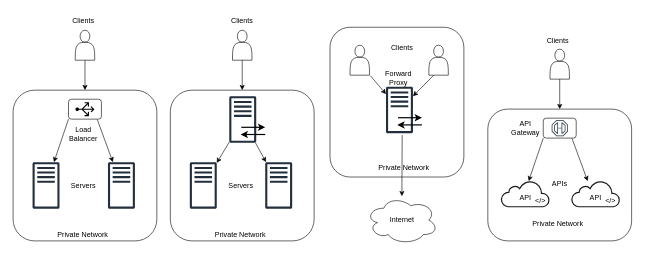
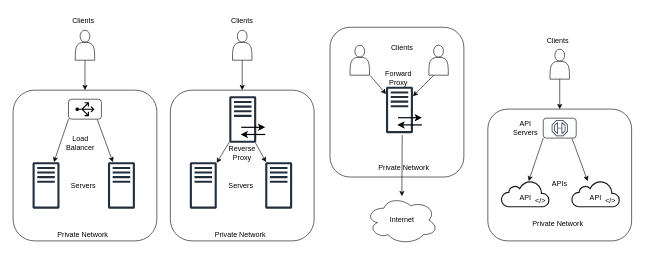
(526, 129) -> (526, 129)
(83, 134) -> (80, 143)
none -> (242, 153)
